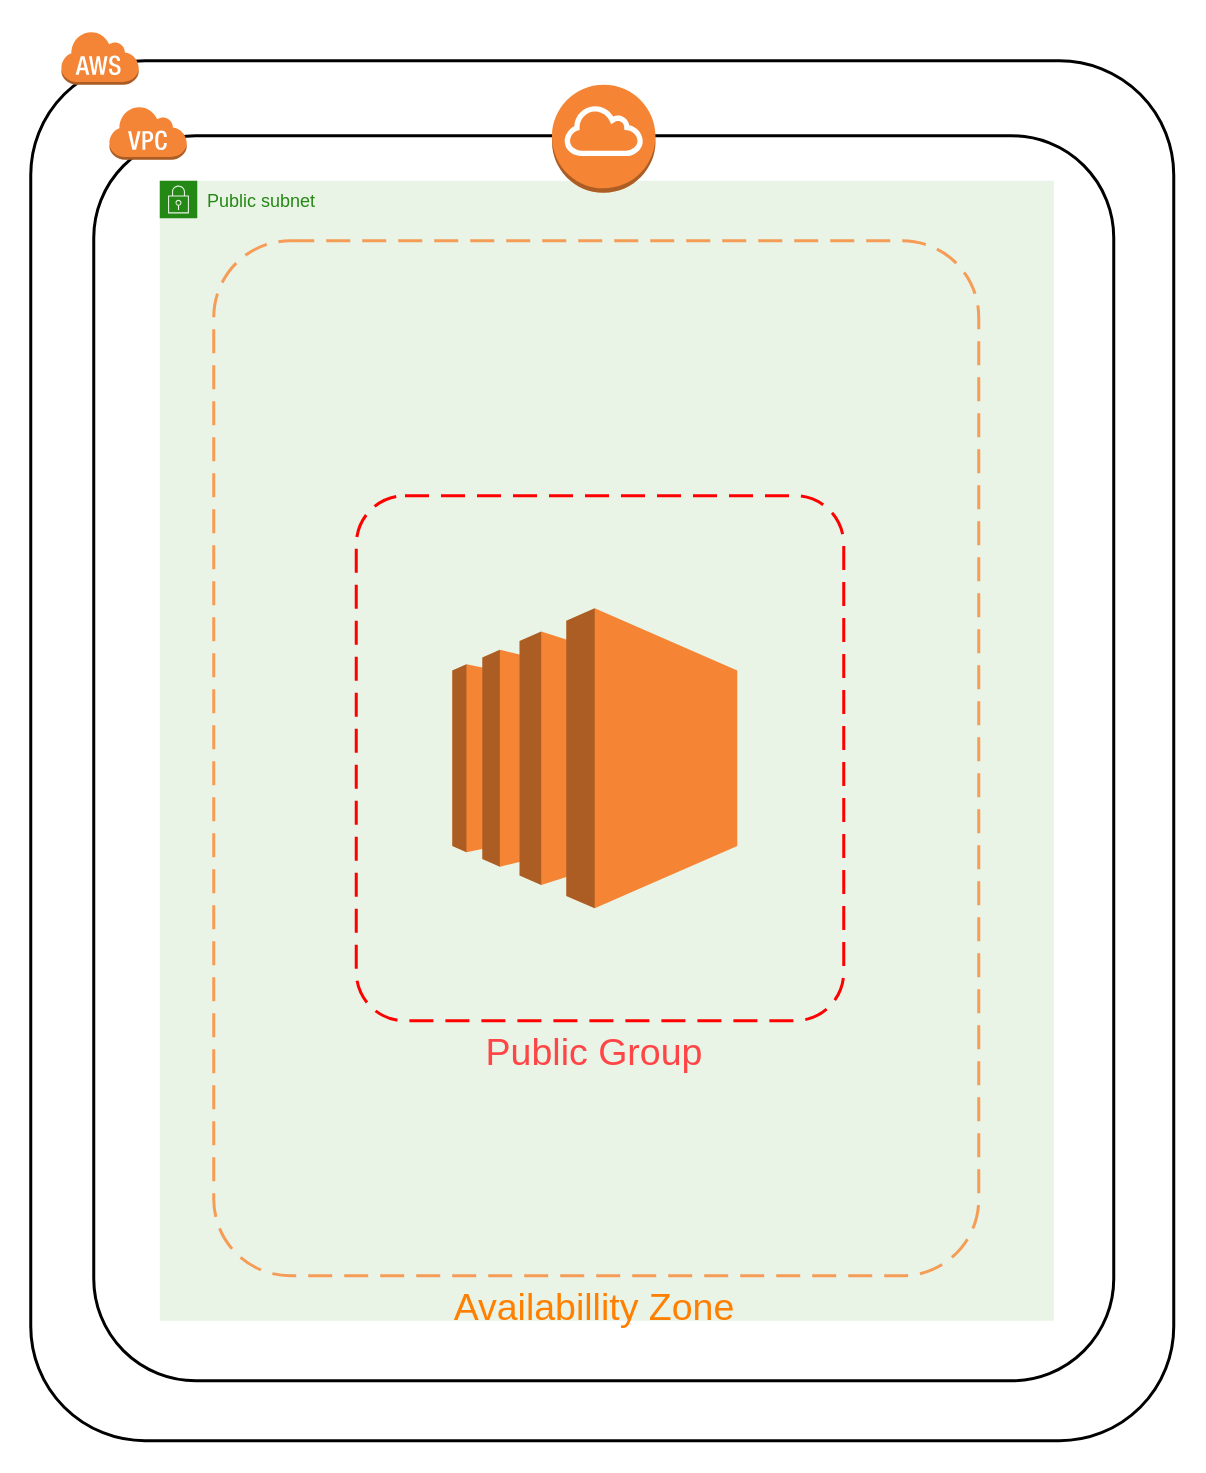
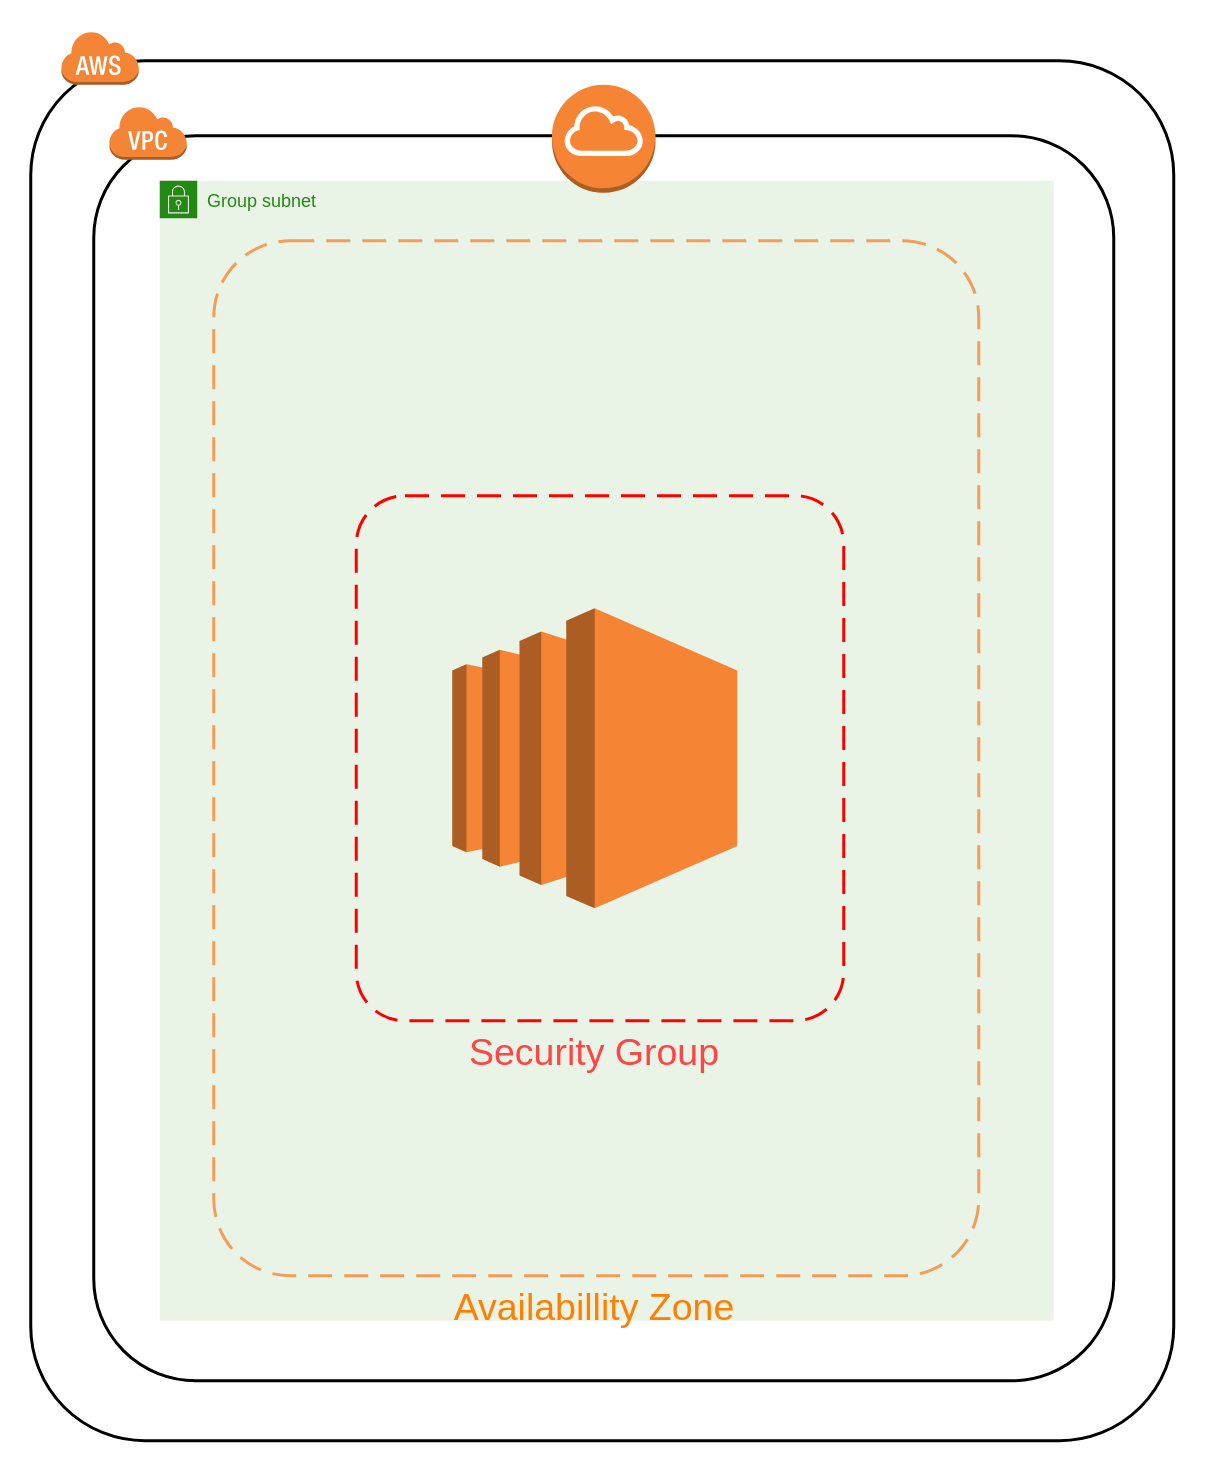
(266, 202) -> (266, 202)
(595, 1051) -> (595, 1051)
